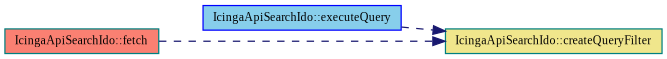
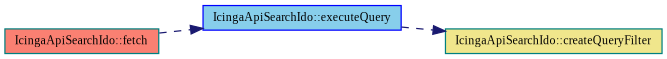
(296, 41) -> (175, 31)
